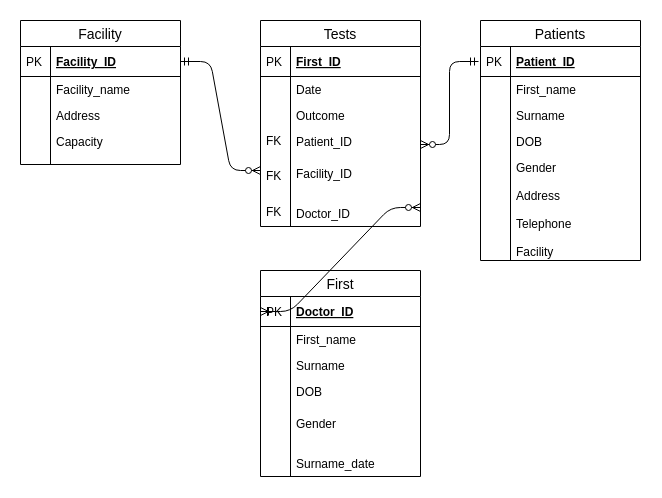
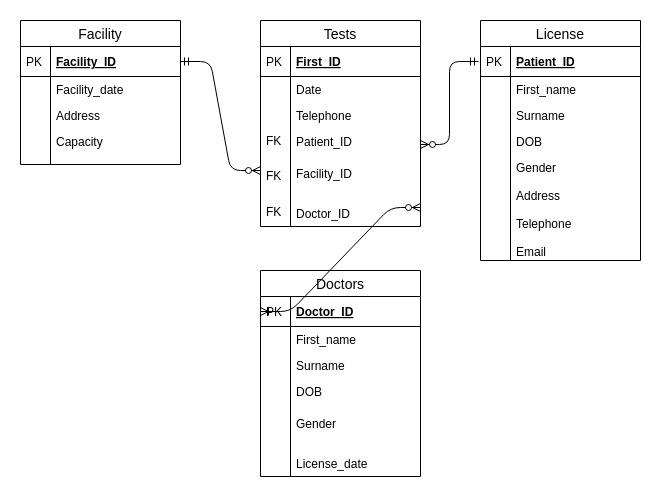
(560, 34) -> (560, 34)
(95, 90) -> (95, 90)
(320, 116) -> (325, 116)
(536, 168) -> (536, 168)
(340, 284) -> (340, 284)
(336, 464) -> (335, 464)
